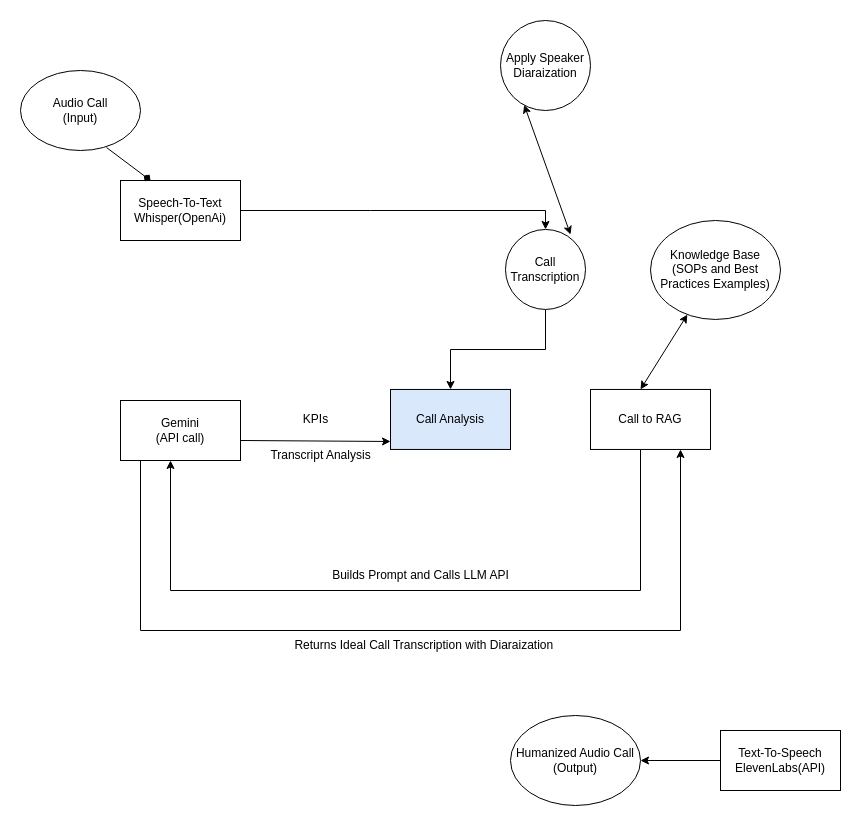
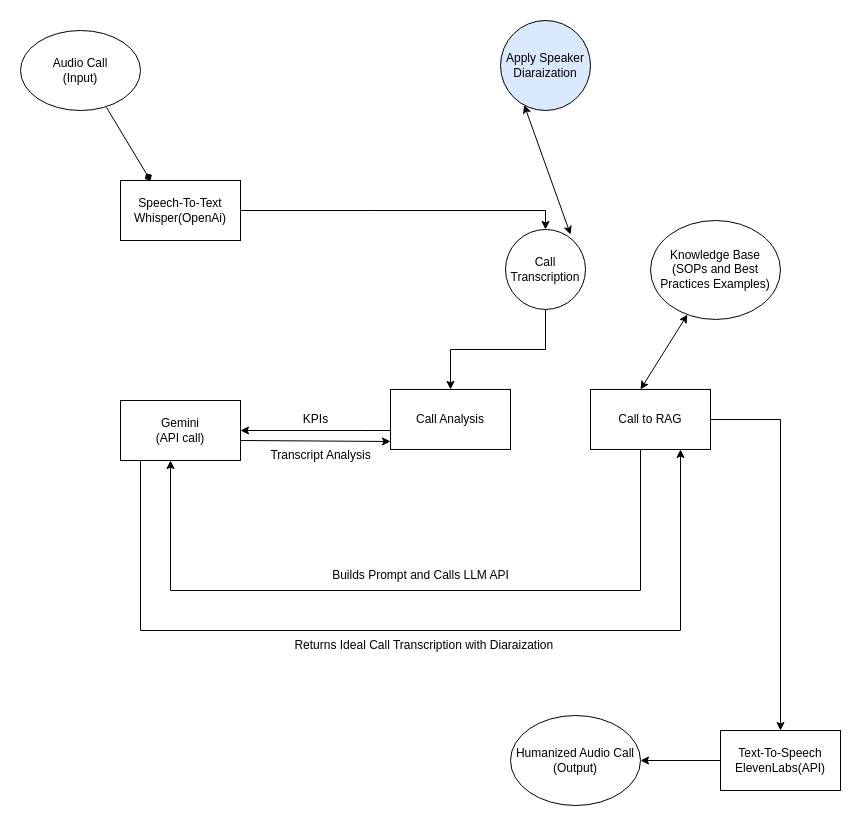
(546, 66) -> (546, 66)
(81, 111) -> (81, 71)
(451, 419) -> (451, 419)
none -> (319, 431)
none -> (781, 537)
